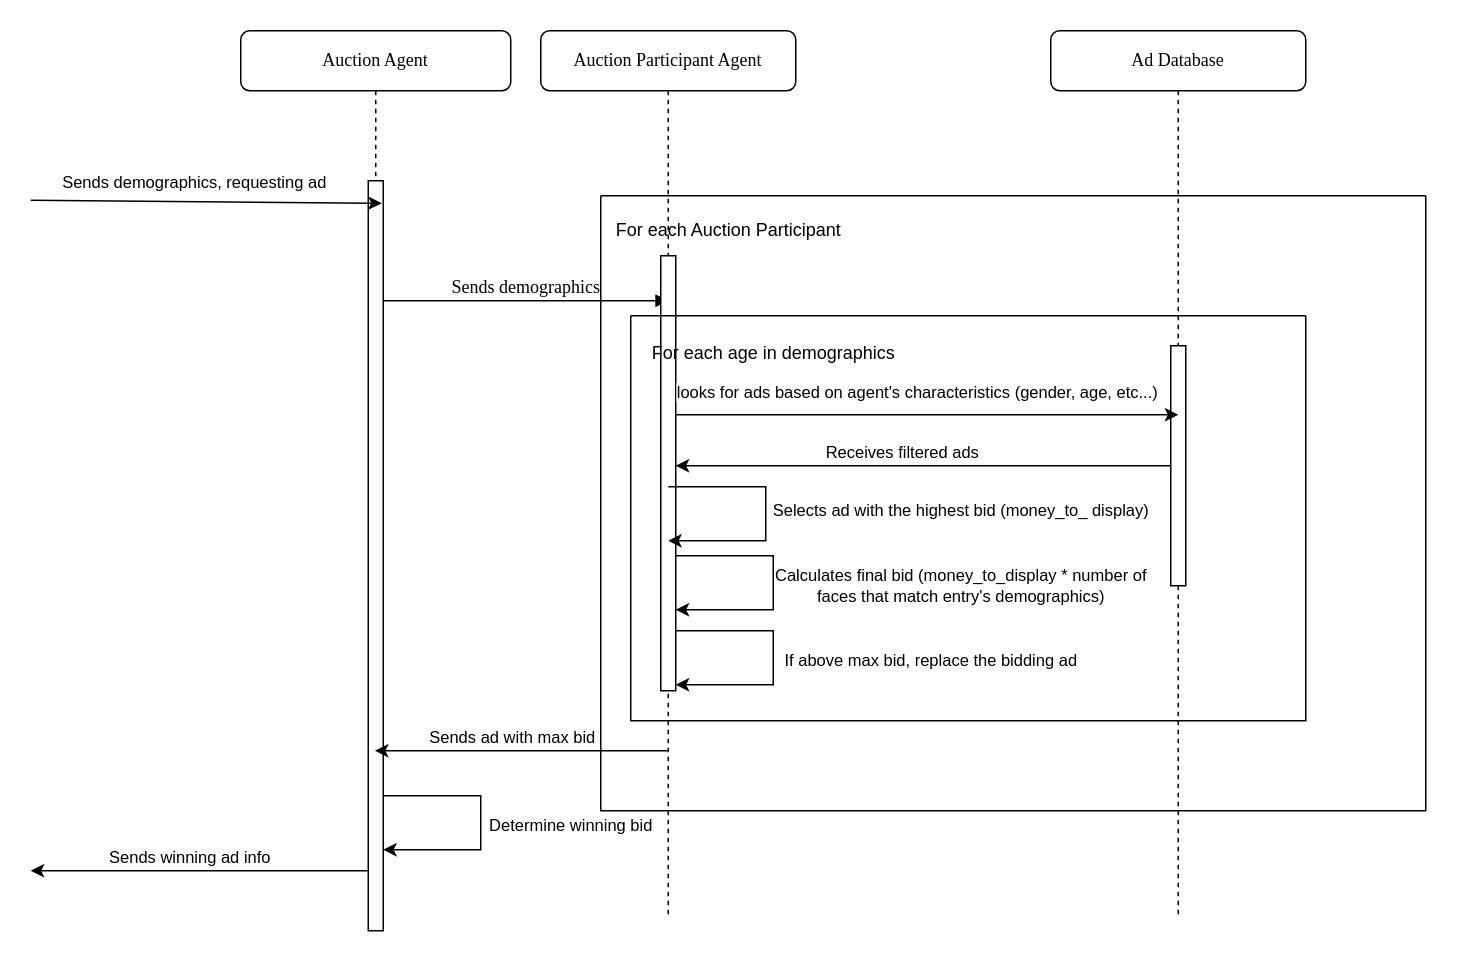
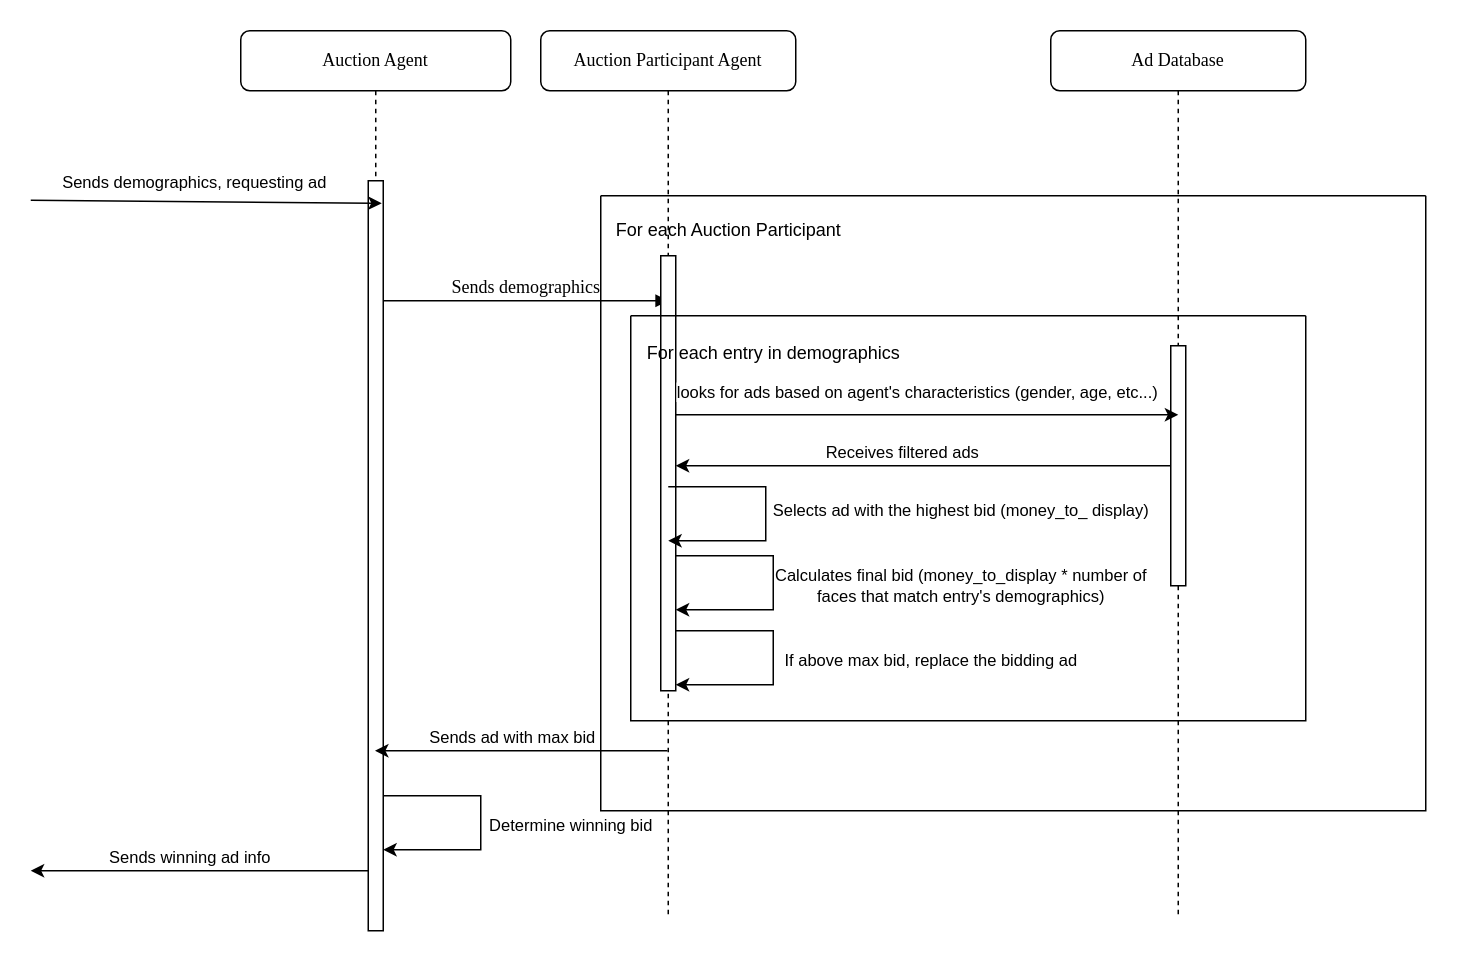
(774, 353) -> (774, 353)
